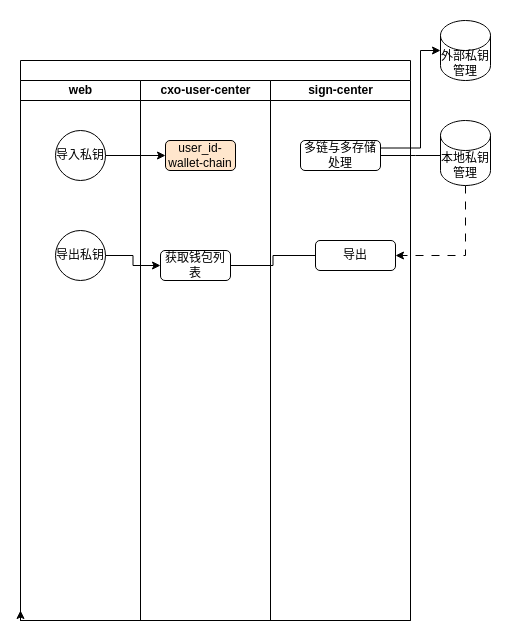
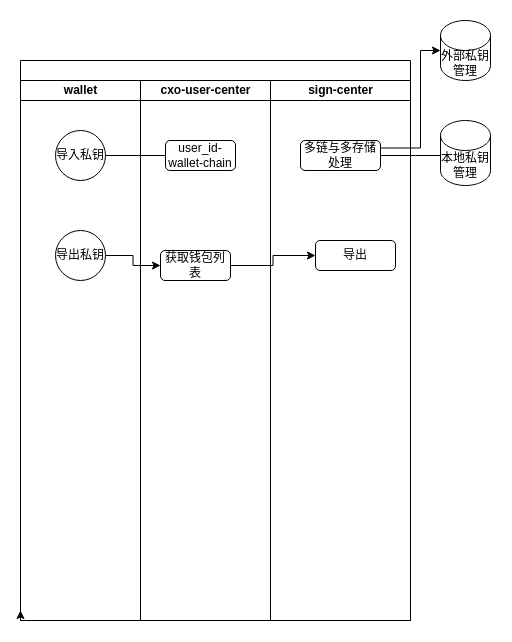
(81, 91) -> (81, 91)
(157, 156) -> (160, 156)
(201, 156) -> (201, 156)
(466, 252) -> none
(309, 256) -> (307, 256)
